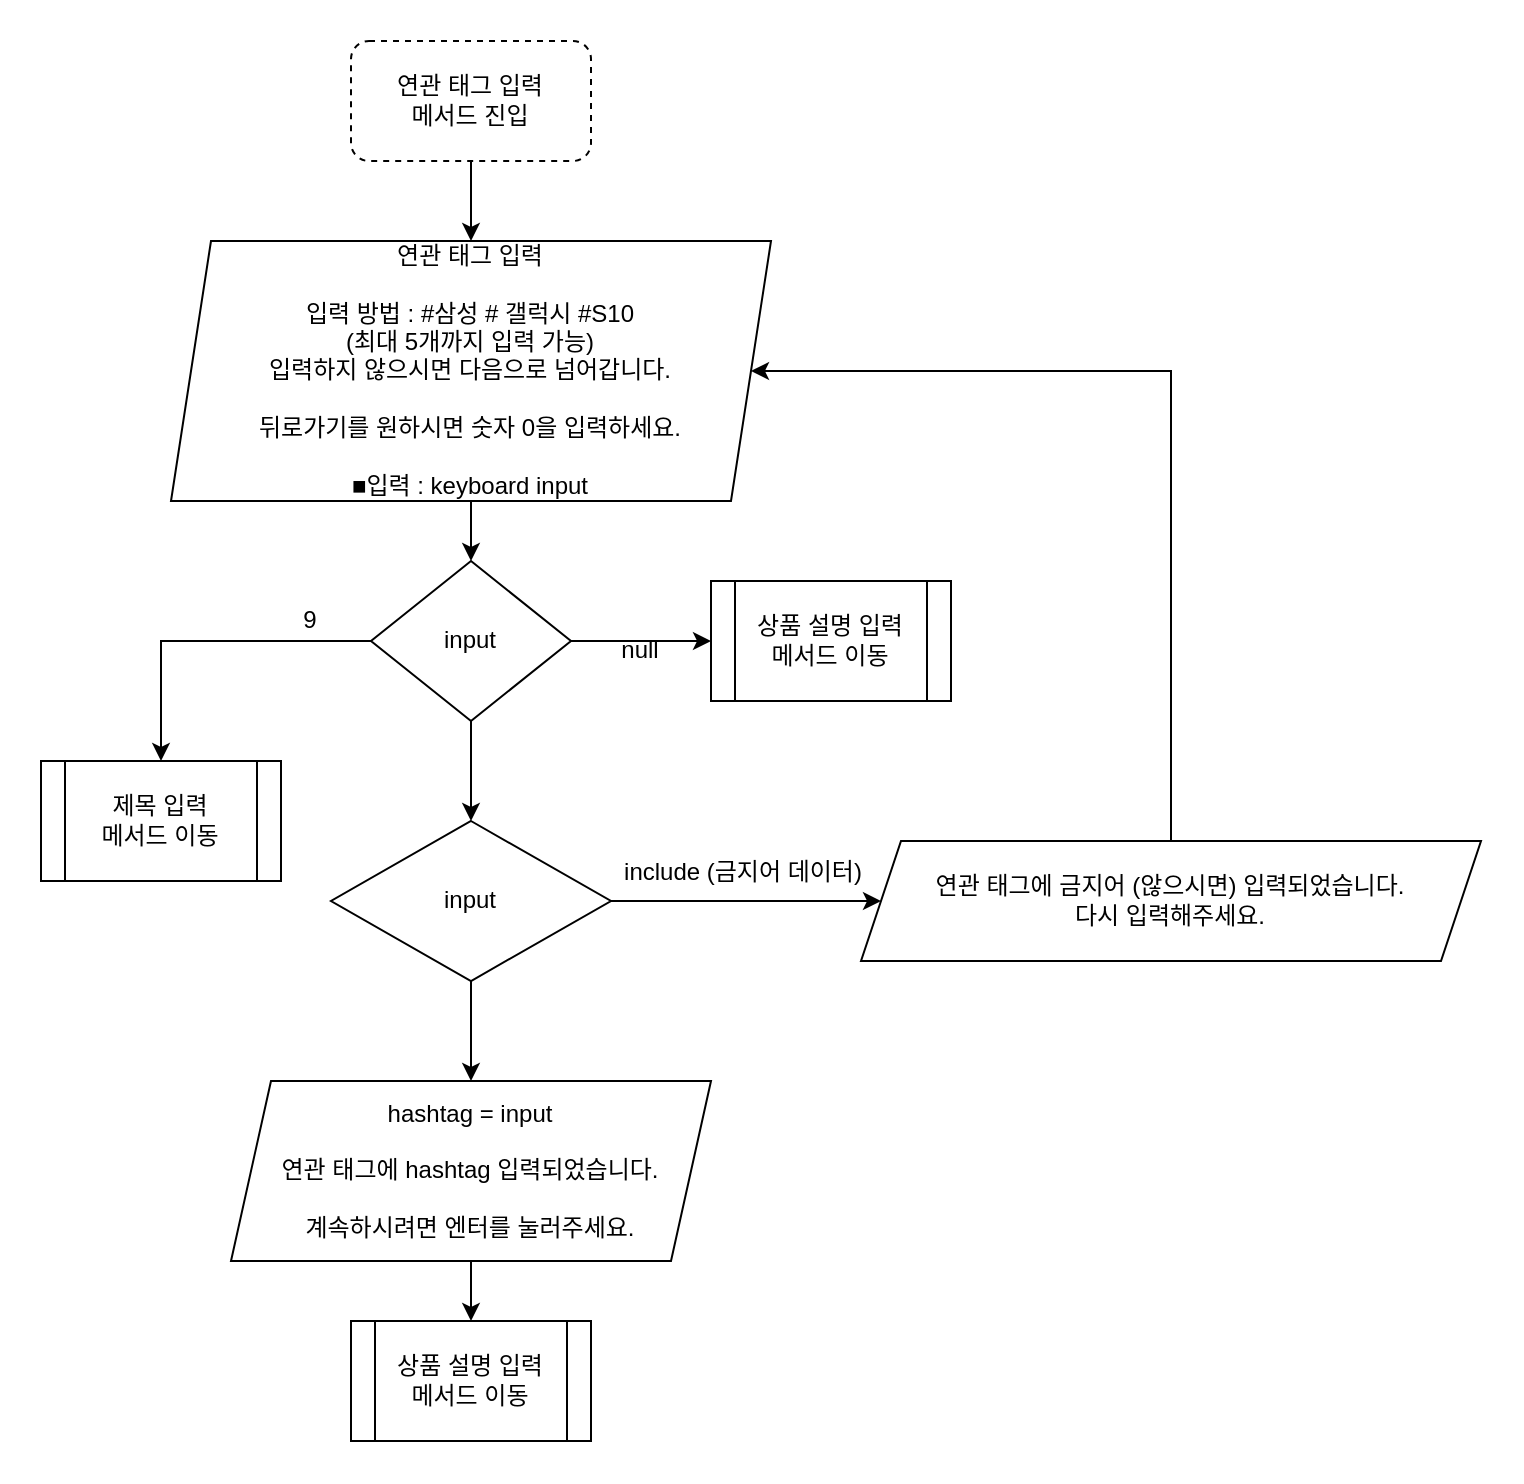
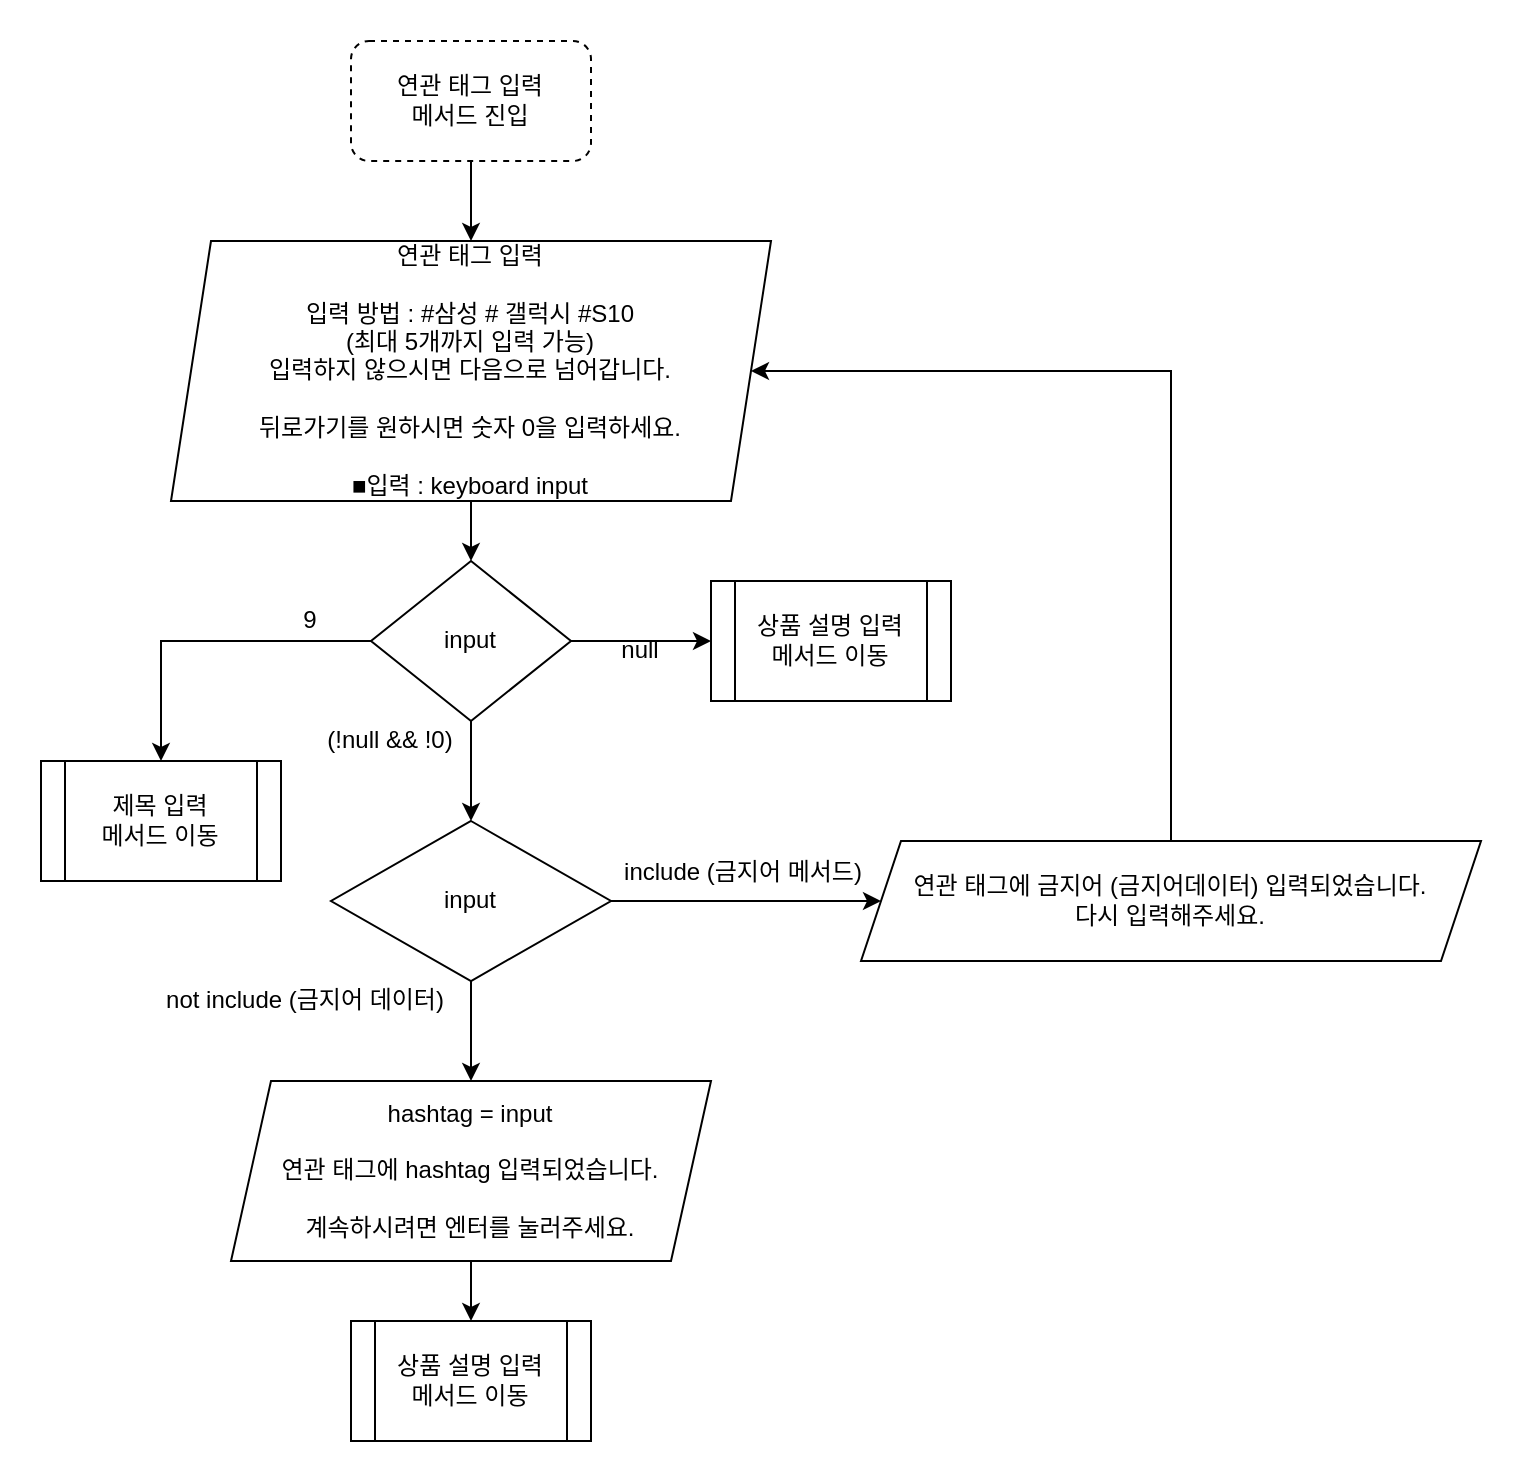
none -> (391, 741)
(744, 873) -> (744, 873)
(1171, 901) -> (1171, 901)
none -> (306, 1001)
